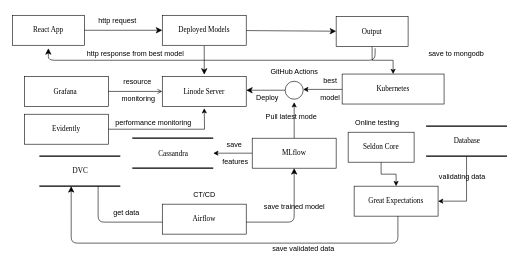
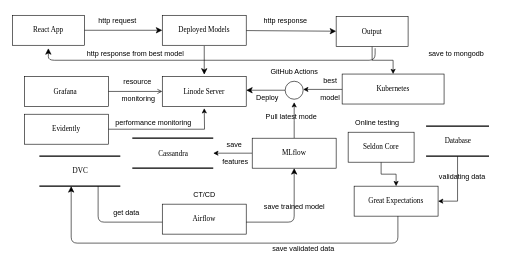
none -> (285, 21)
(467, 141) -> (458, 141)
